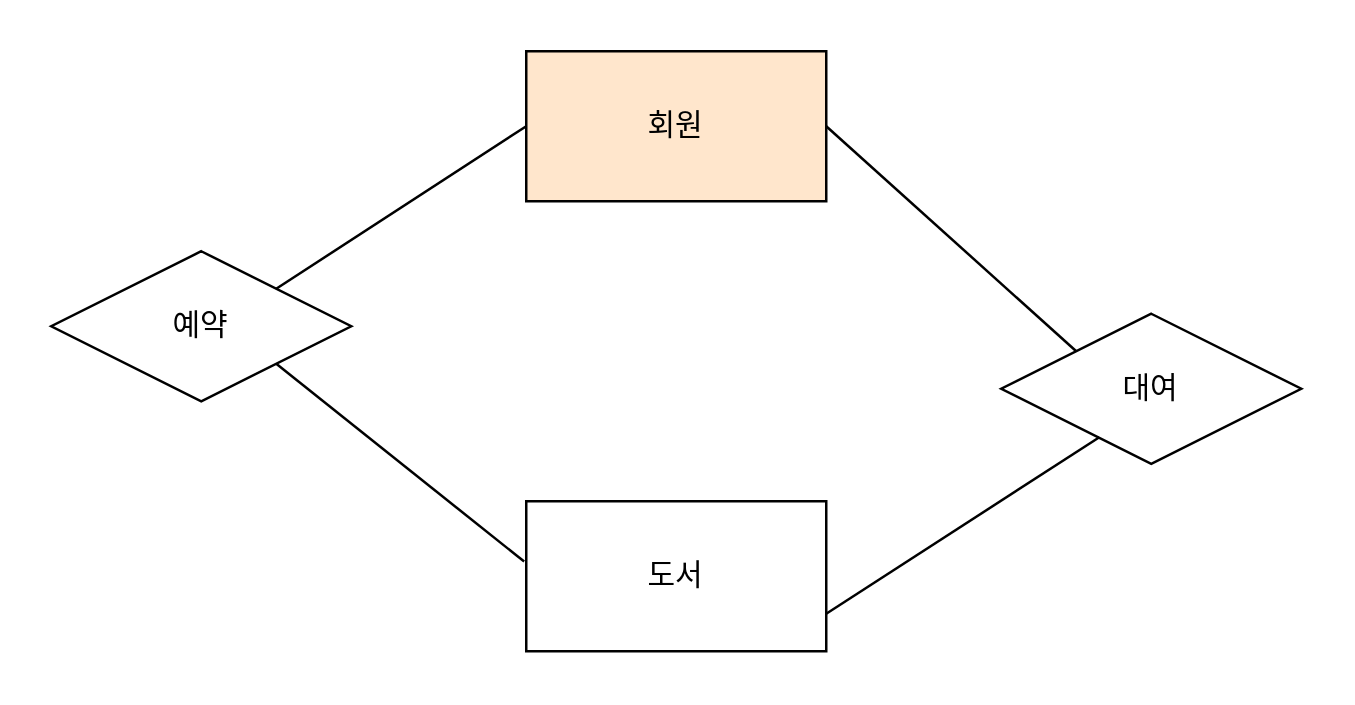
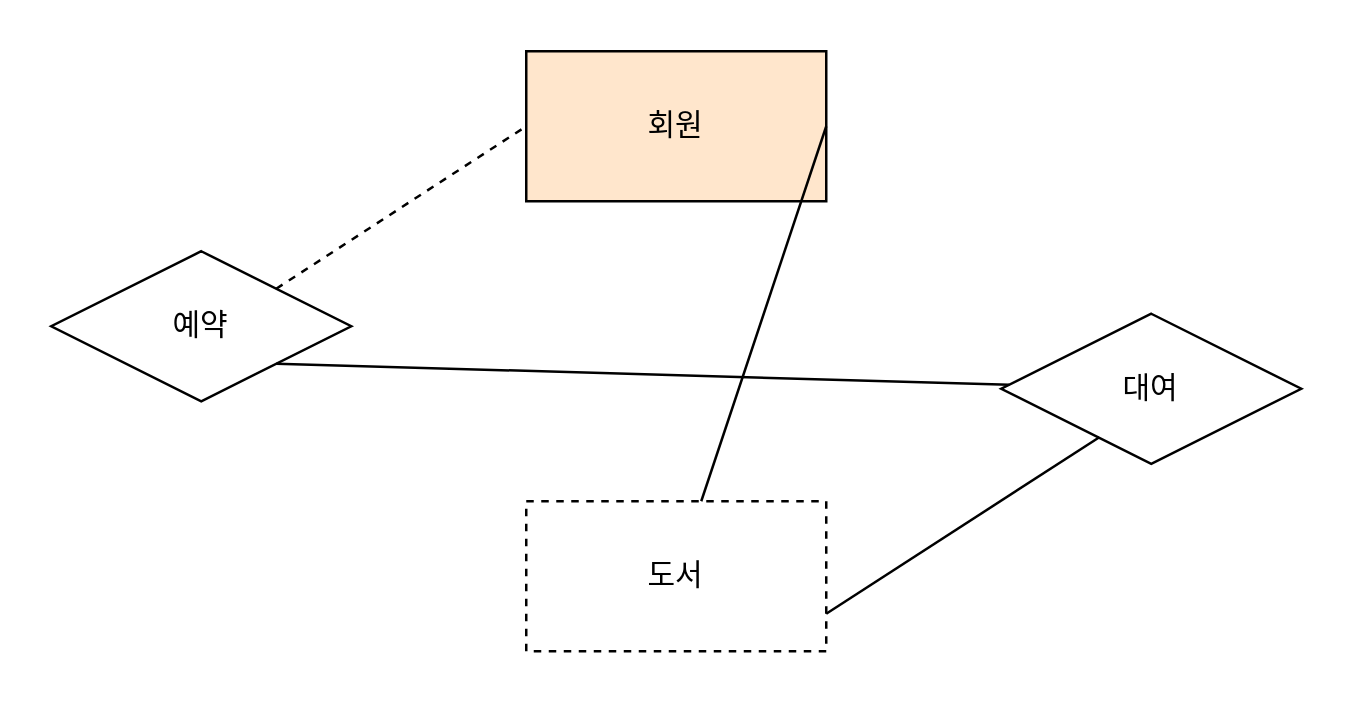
(403, 206) -> (403, 206)
(951, 239) -> (785, 250)
(400, 462) -> (507, 370)
(676, 576) -> (676, 576)
